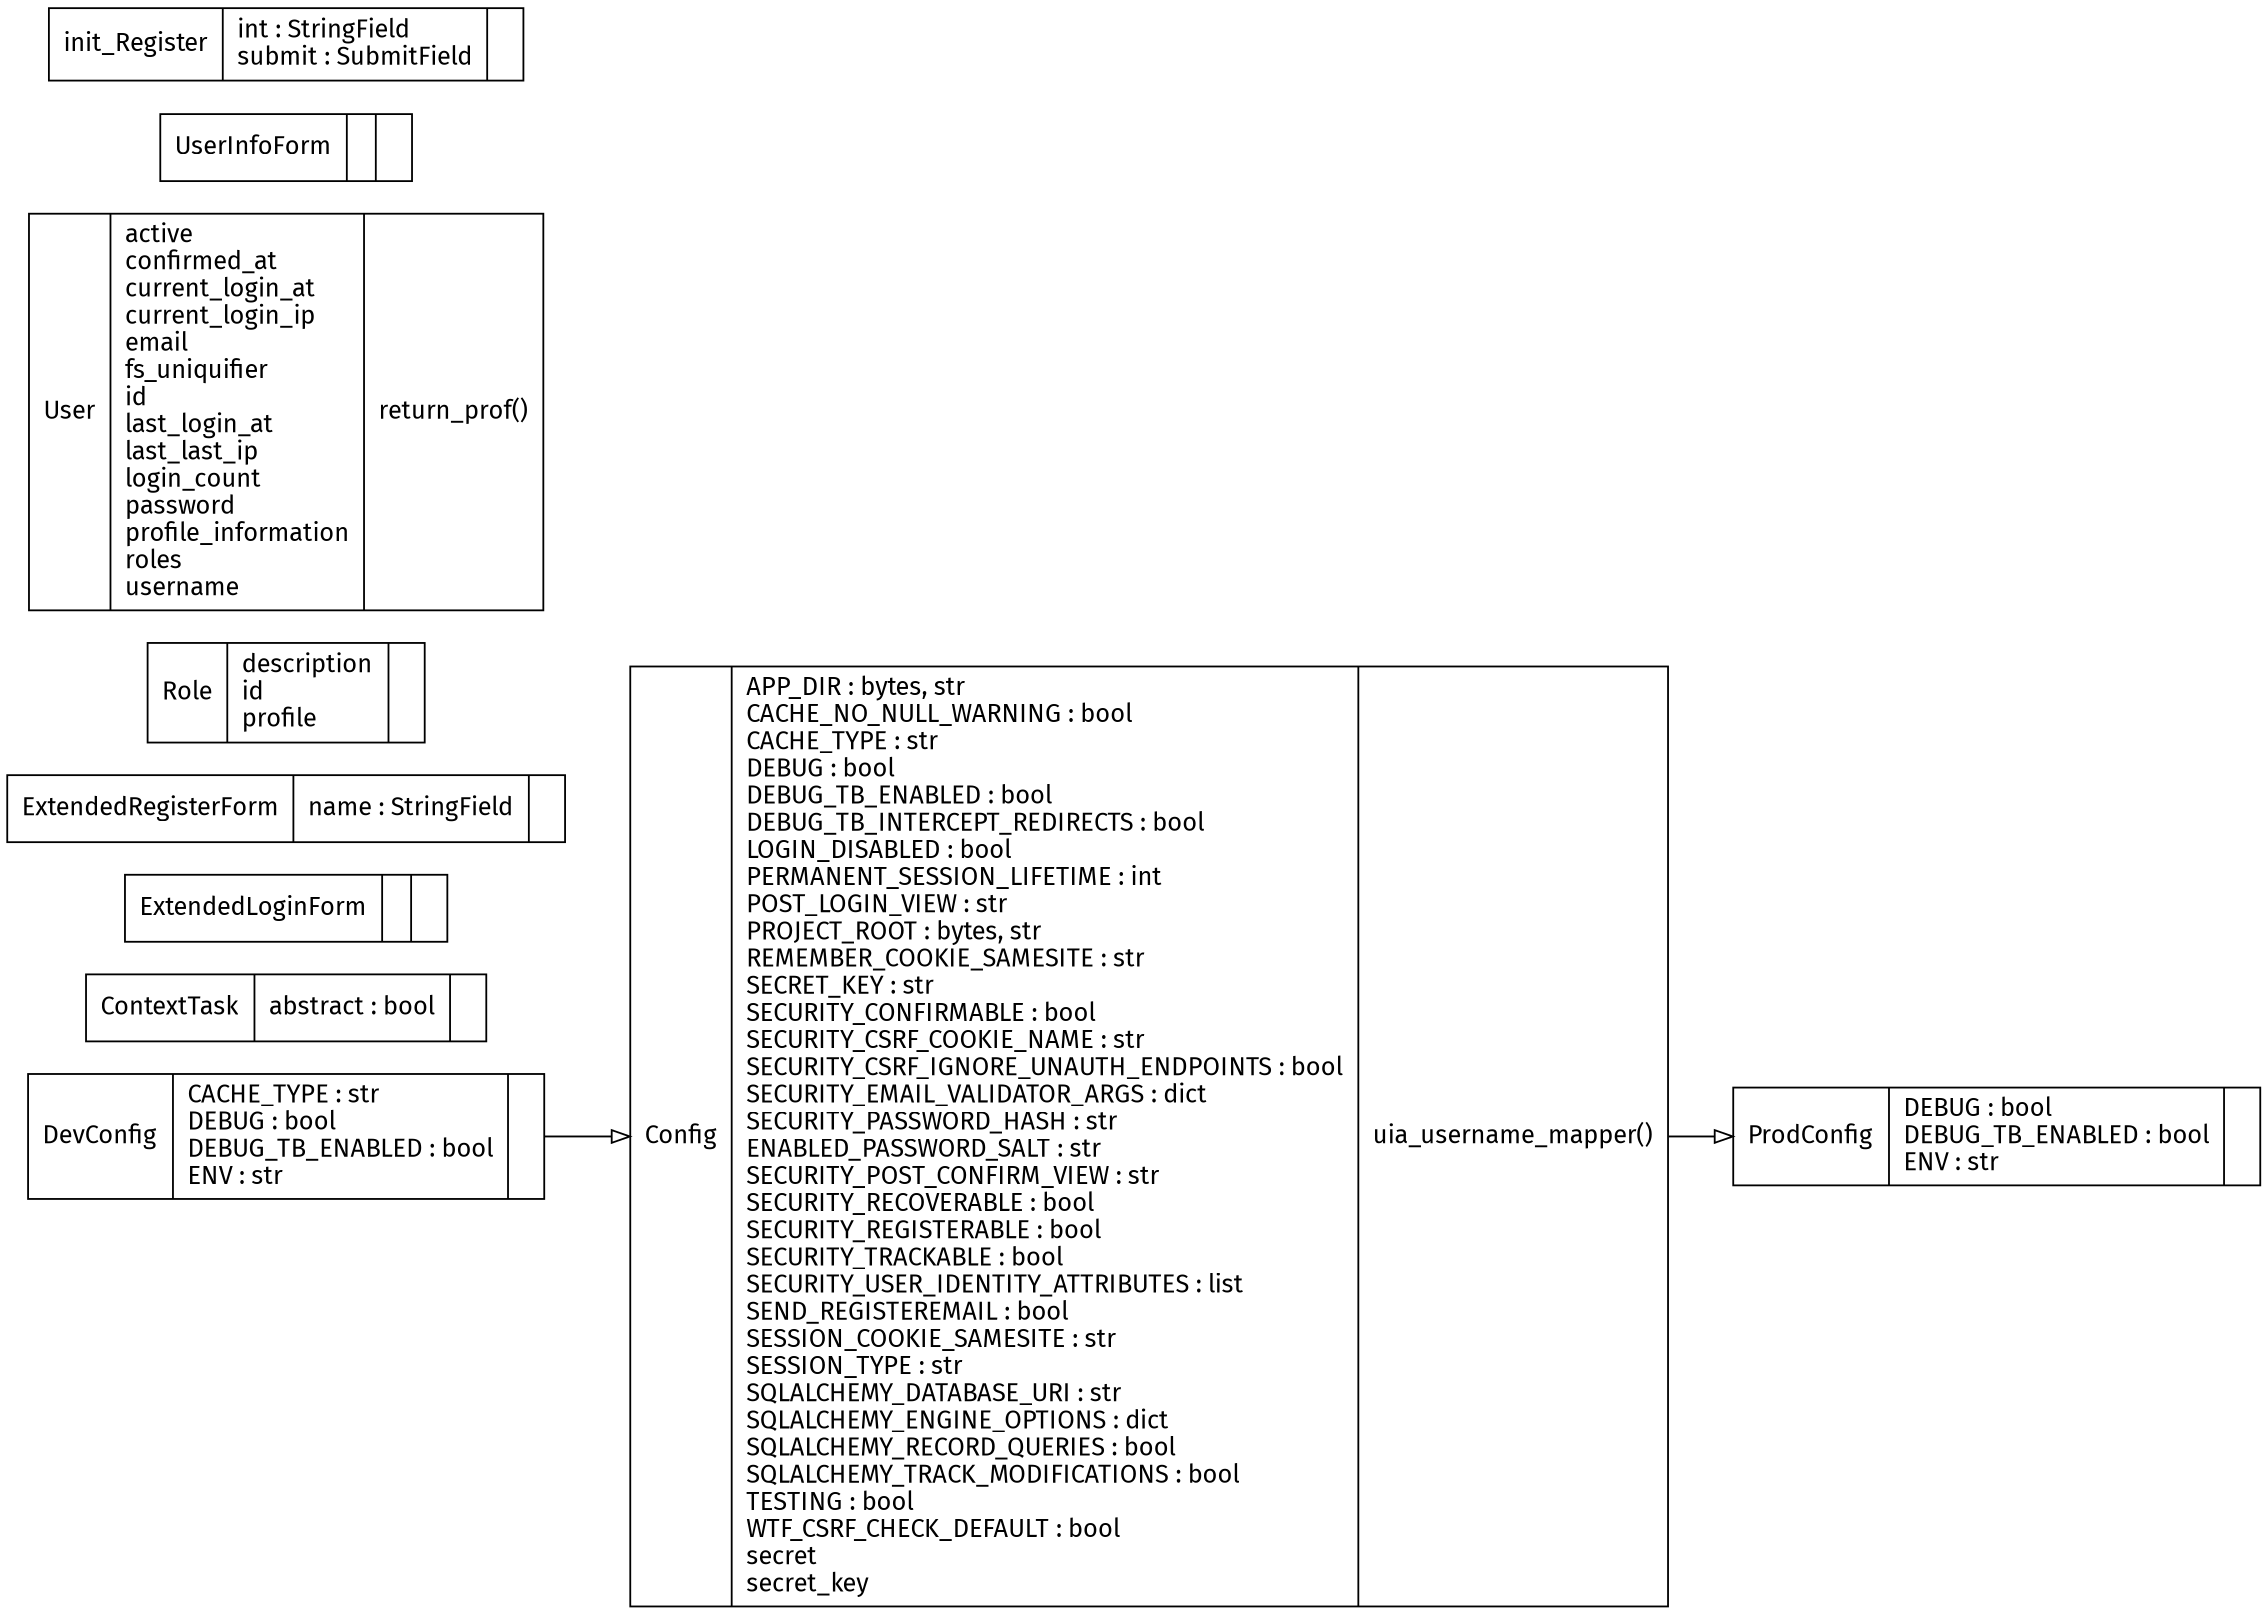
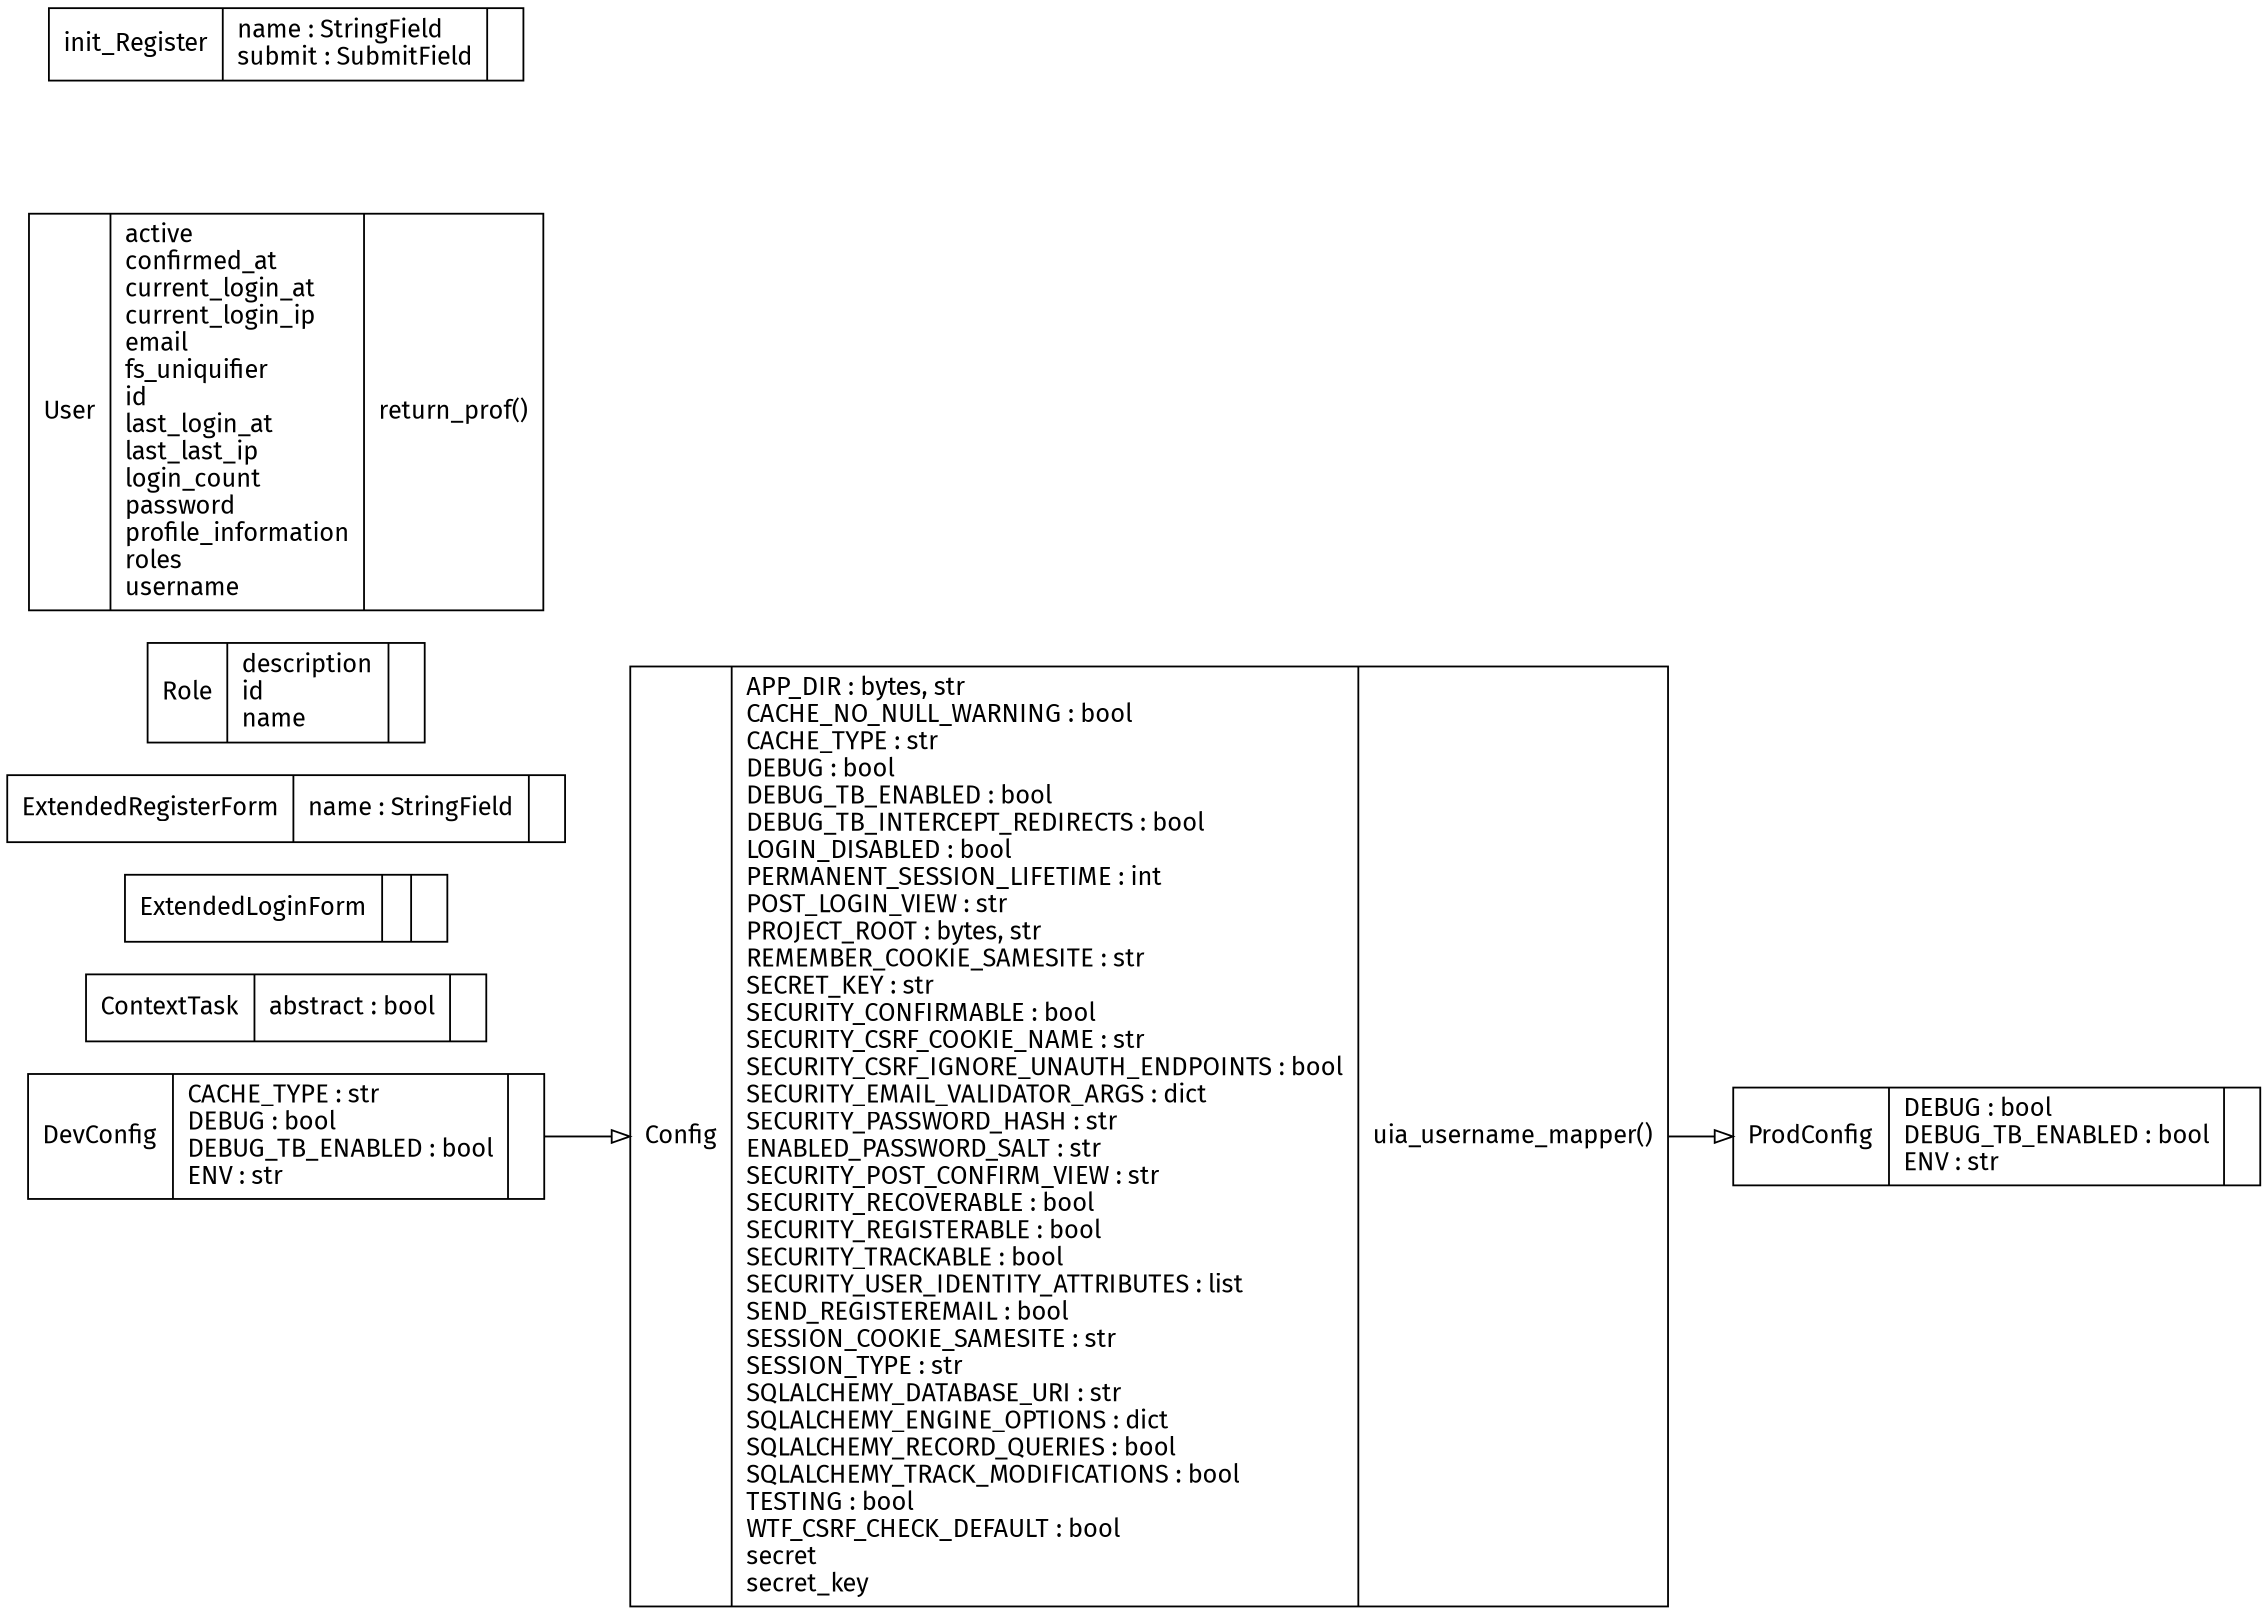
(324, 30) -> (340, 30)
(286, 148) -> none
(280, 719) -> (274, 719)
